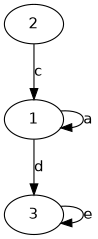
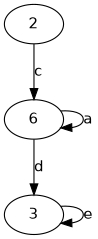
(34, 119) -> (34, 119)
